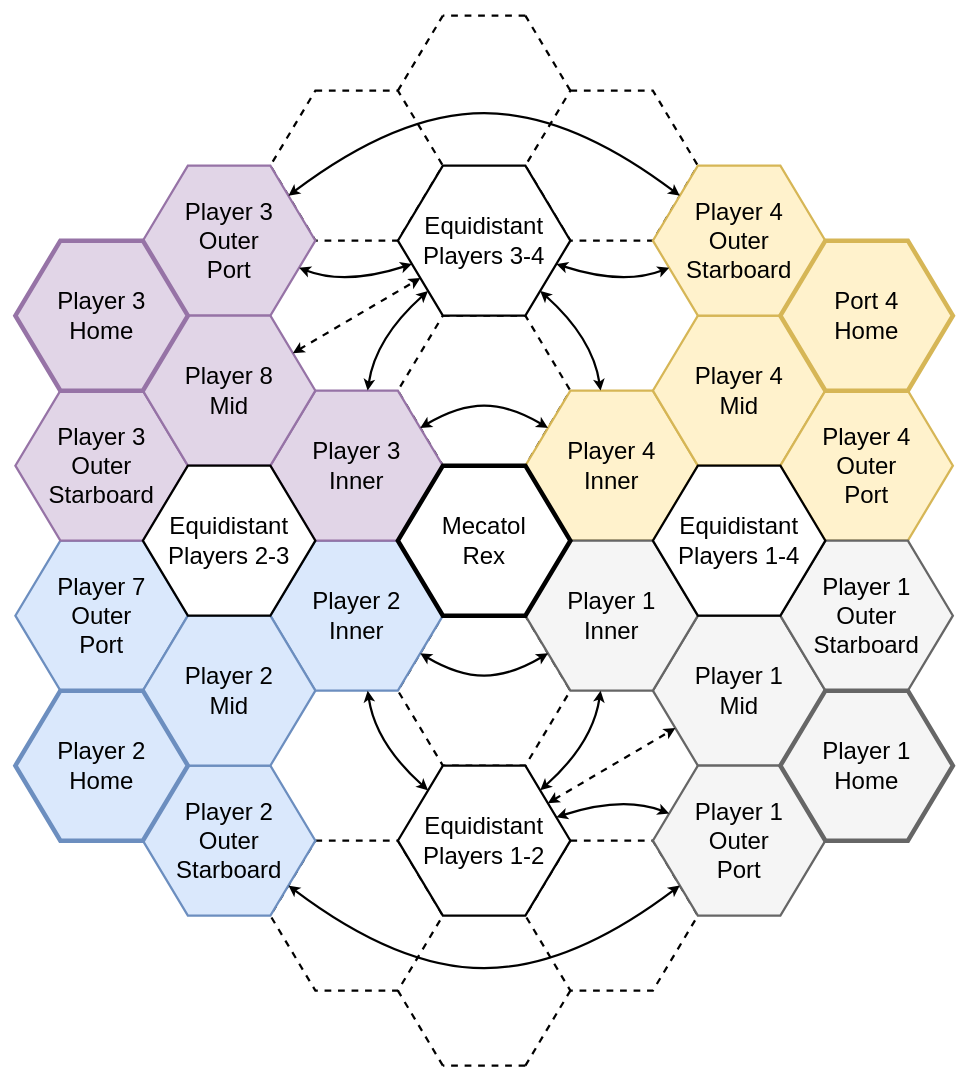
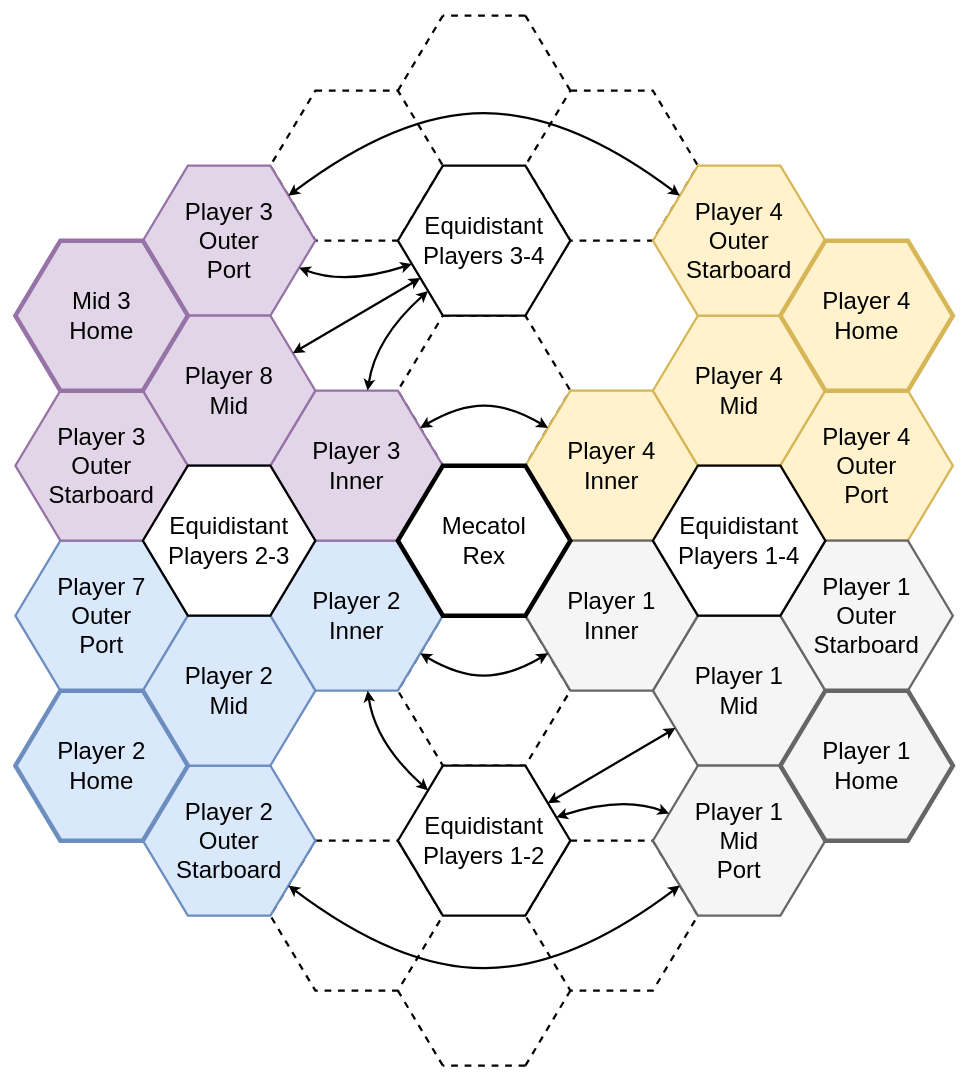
(612, 276) -> none
(358, 314) -> (358, 314)
(102, 315) -> (102, 315)
(867, 315) -> (867, 315)
(580, 335) -> none
(580, 746) -> none
(613, 764) -> (613, 764)
(739, 840) -> (739, 840)
